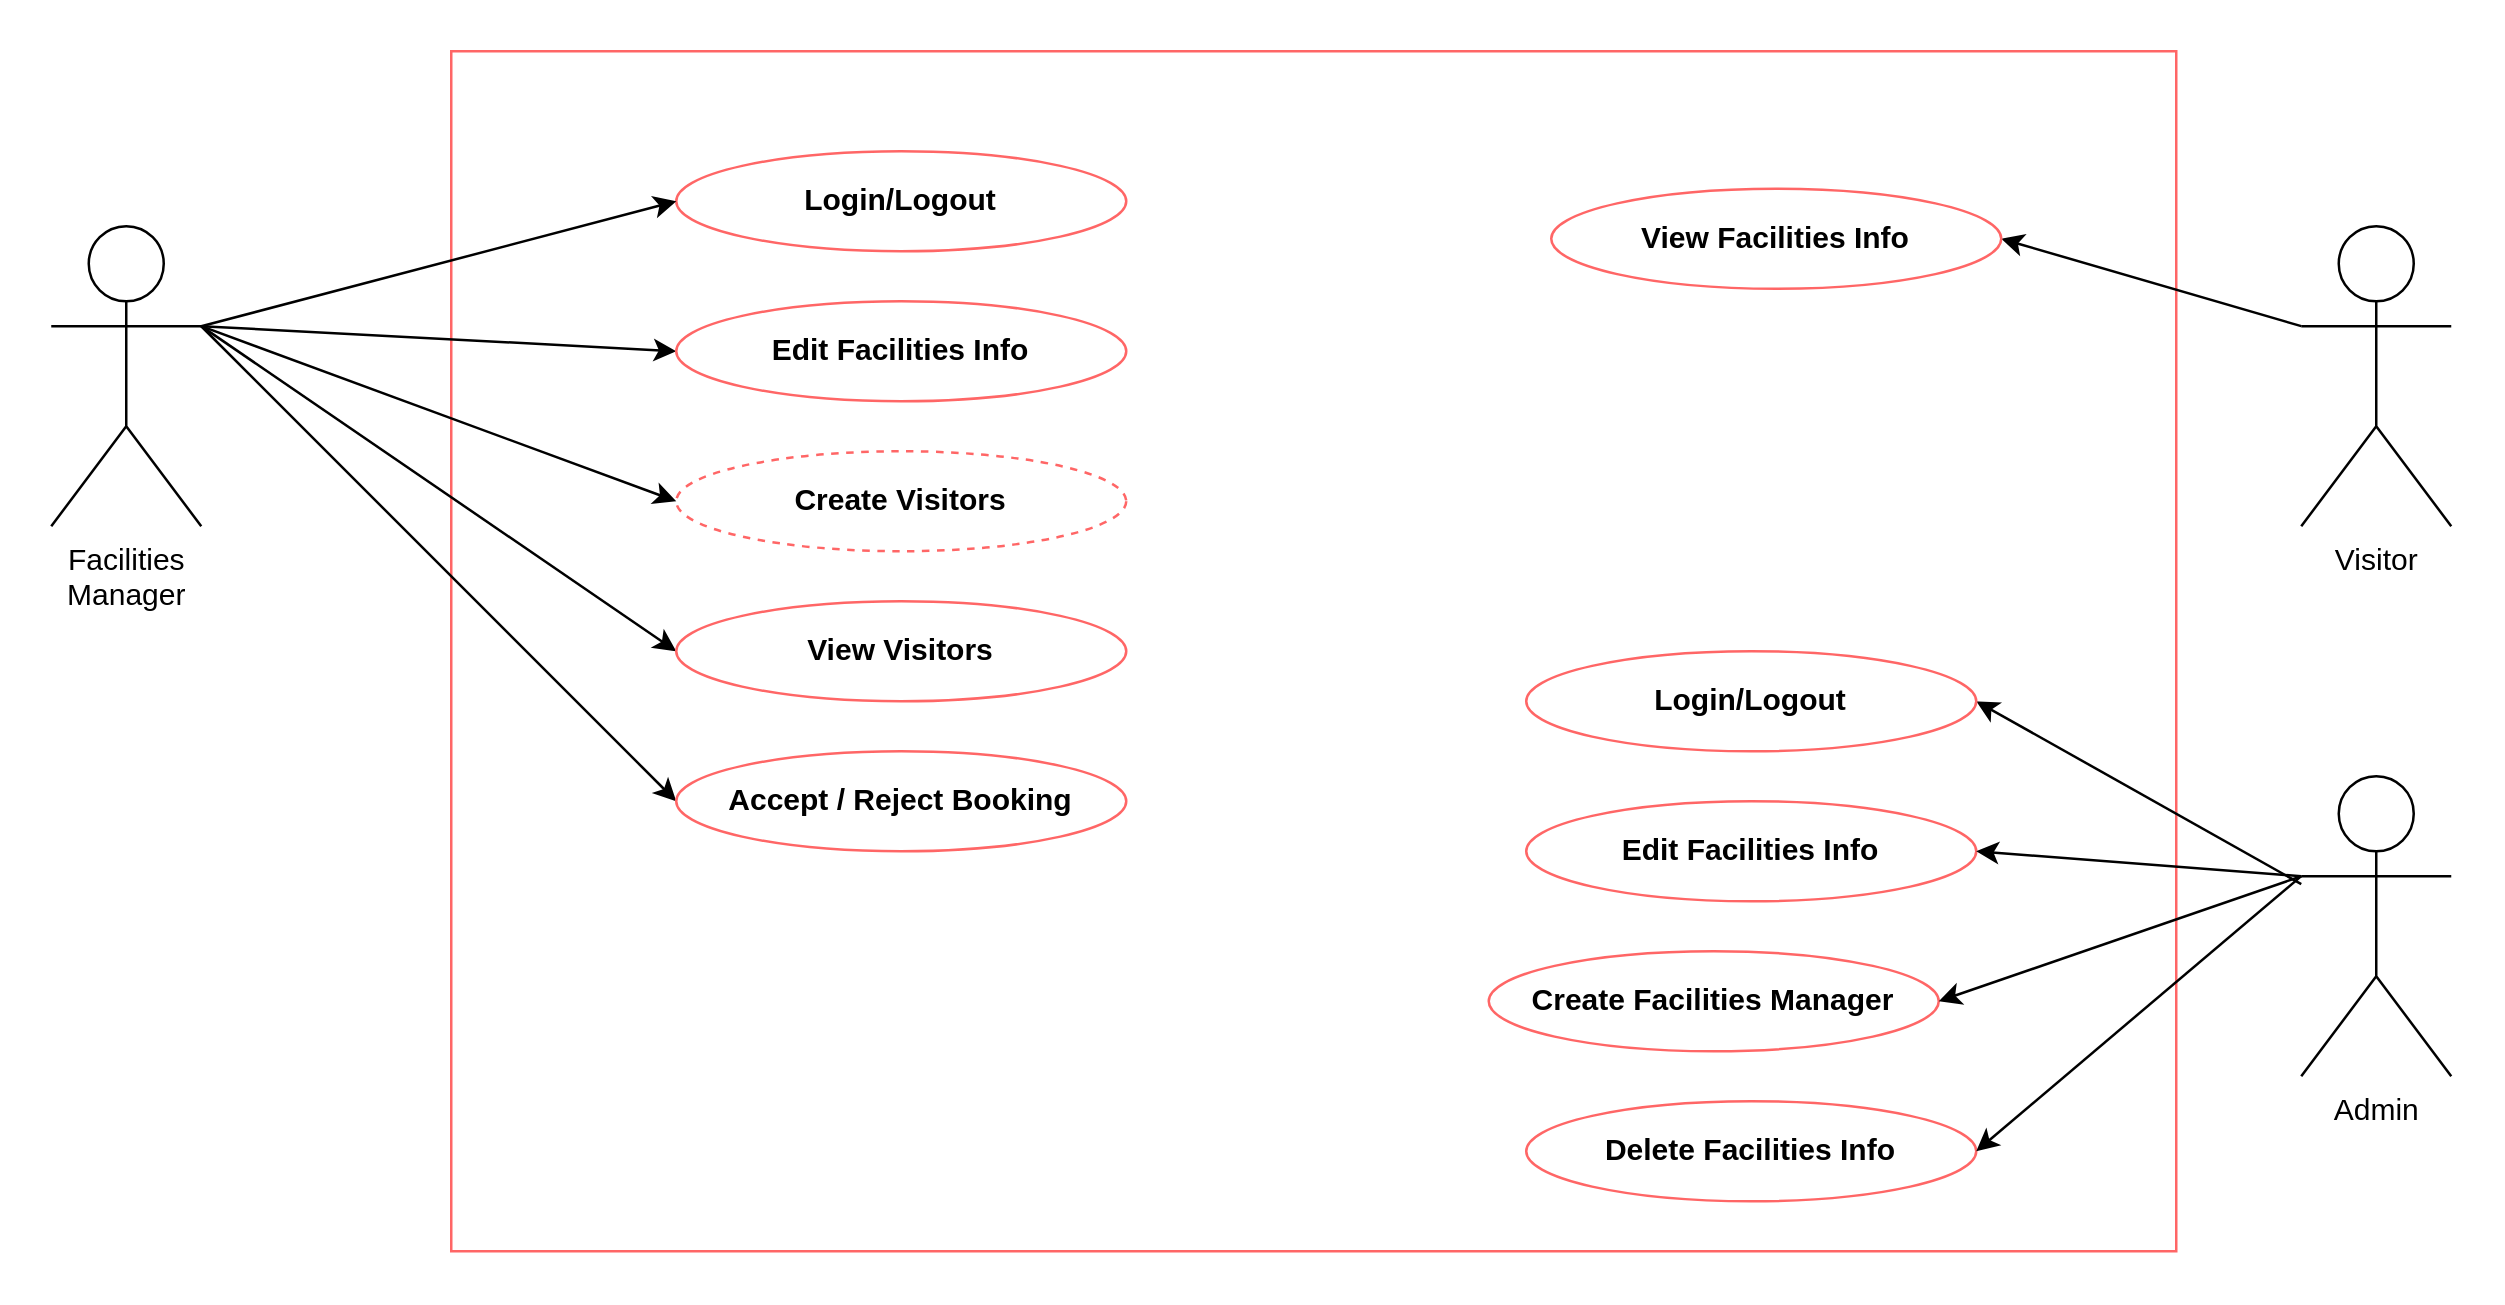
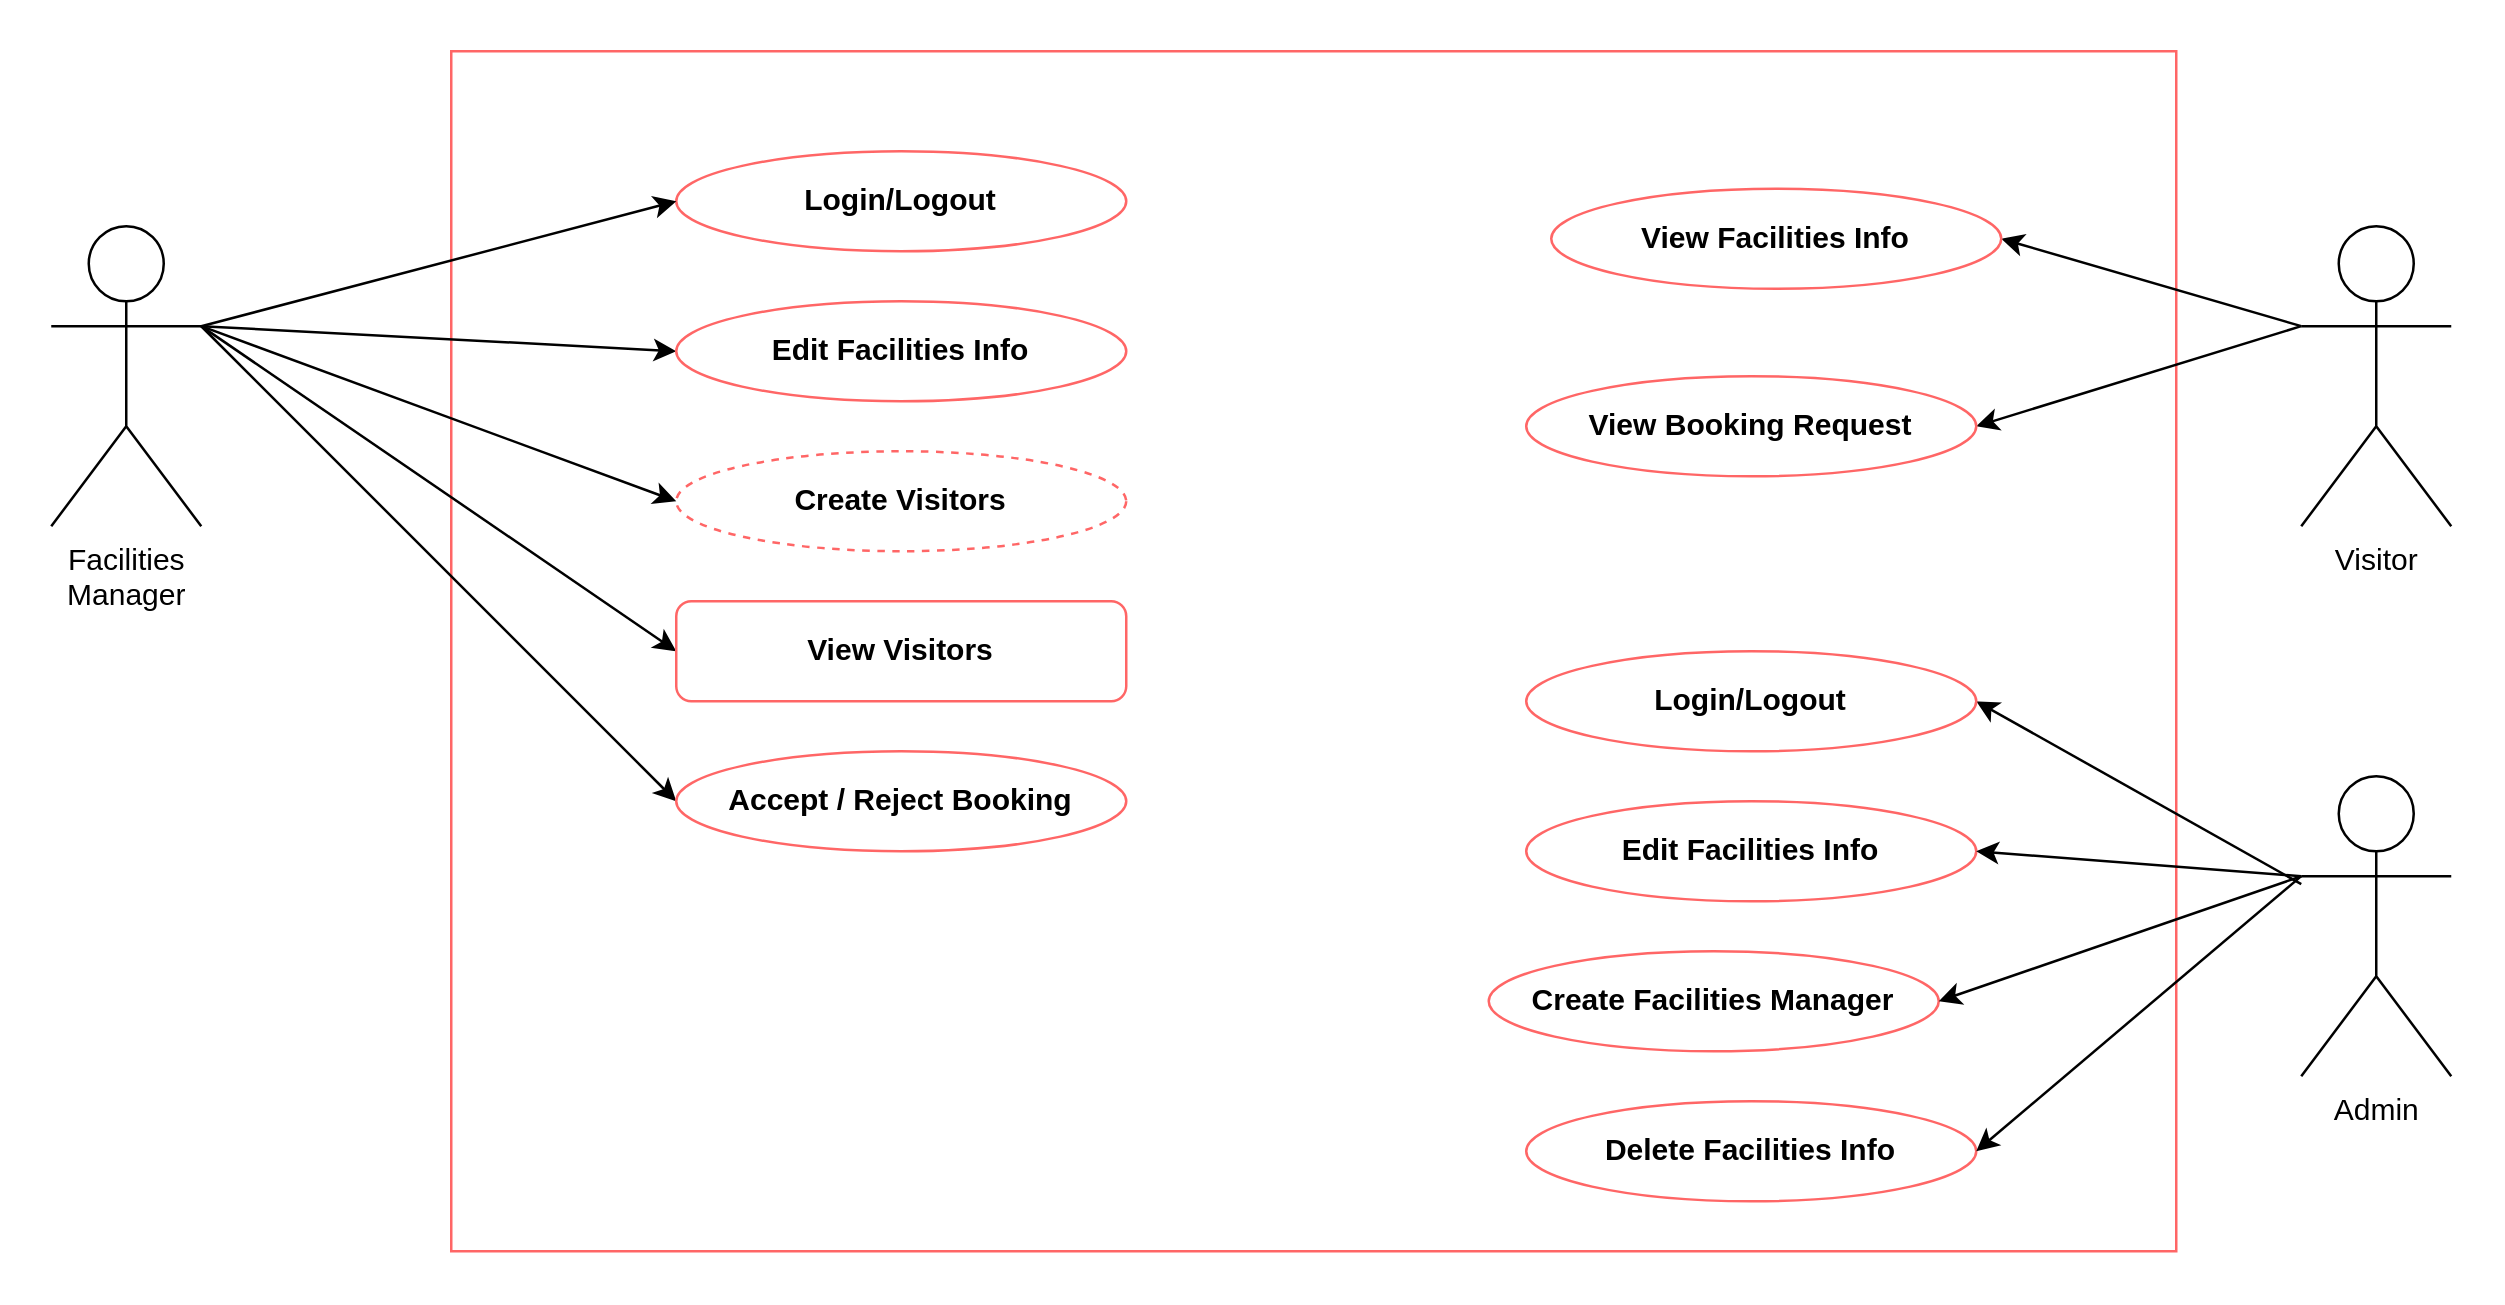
none -> (2144, 374)
none -> (1751, 426)
(901, 651) -> (901, 651)
